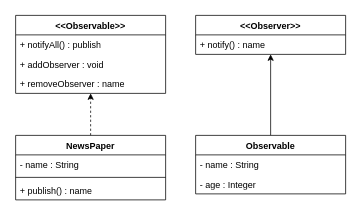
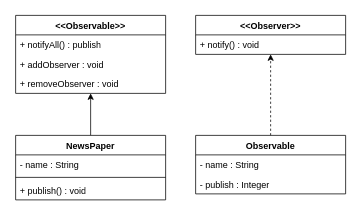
(237, 46) -> (236, 46)
(73, 85) -> (72, 85)
(270, 97) -> (270, 97)
(90, 116) -> (90, 116)
(233, 185) -> (241, 185)
(58, 191) -> (57, 191)
